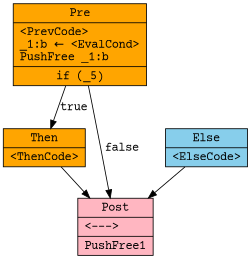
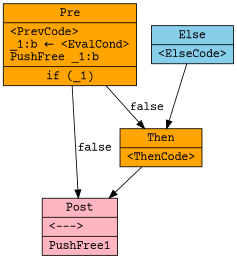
(80, 76) -> (70, 76)
(74, 107) -> (147, 107)
(170, 180) -> (178, 92)
